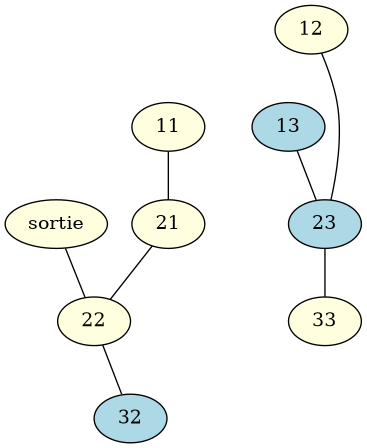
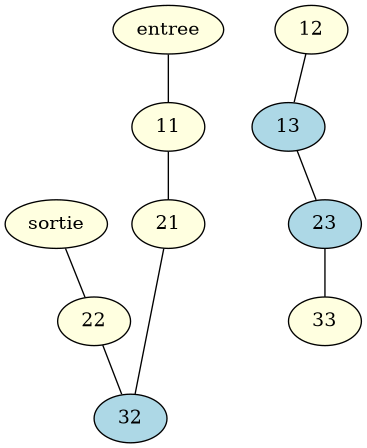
none -> (168, 30)
(339, 126) -> (300, 78)
(131, 273) -> (149, 321)
